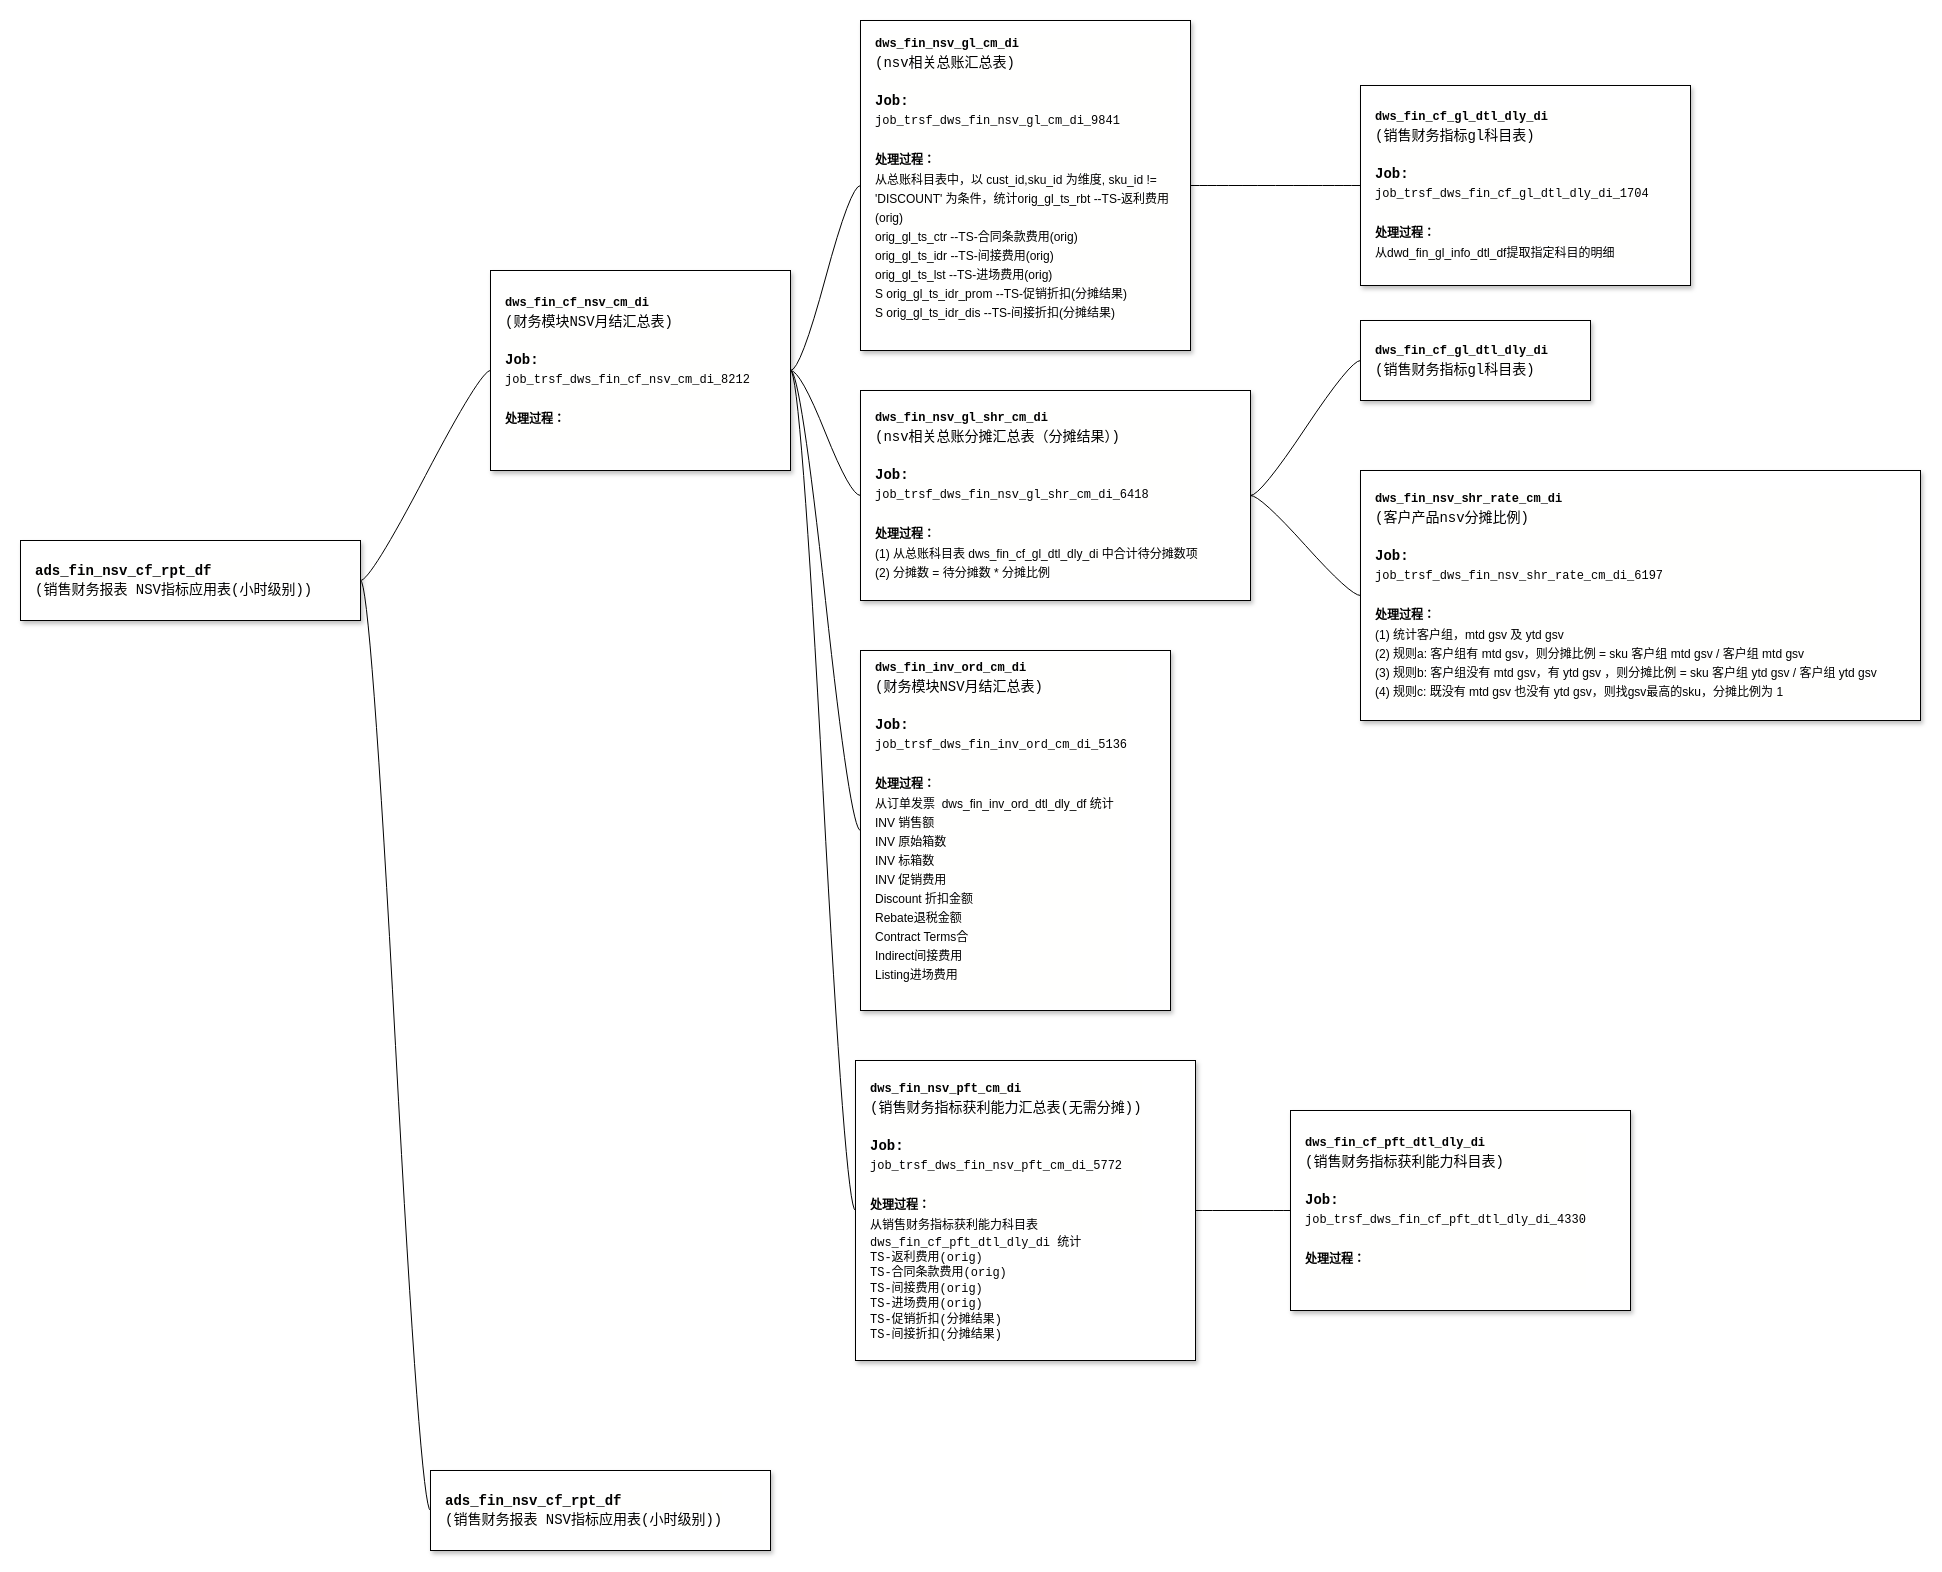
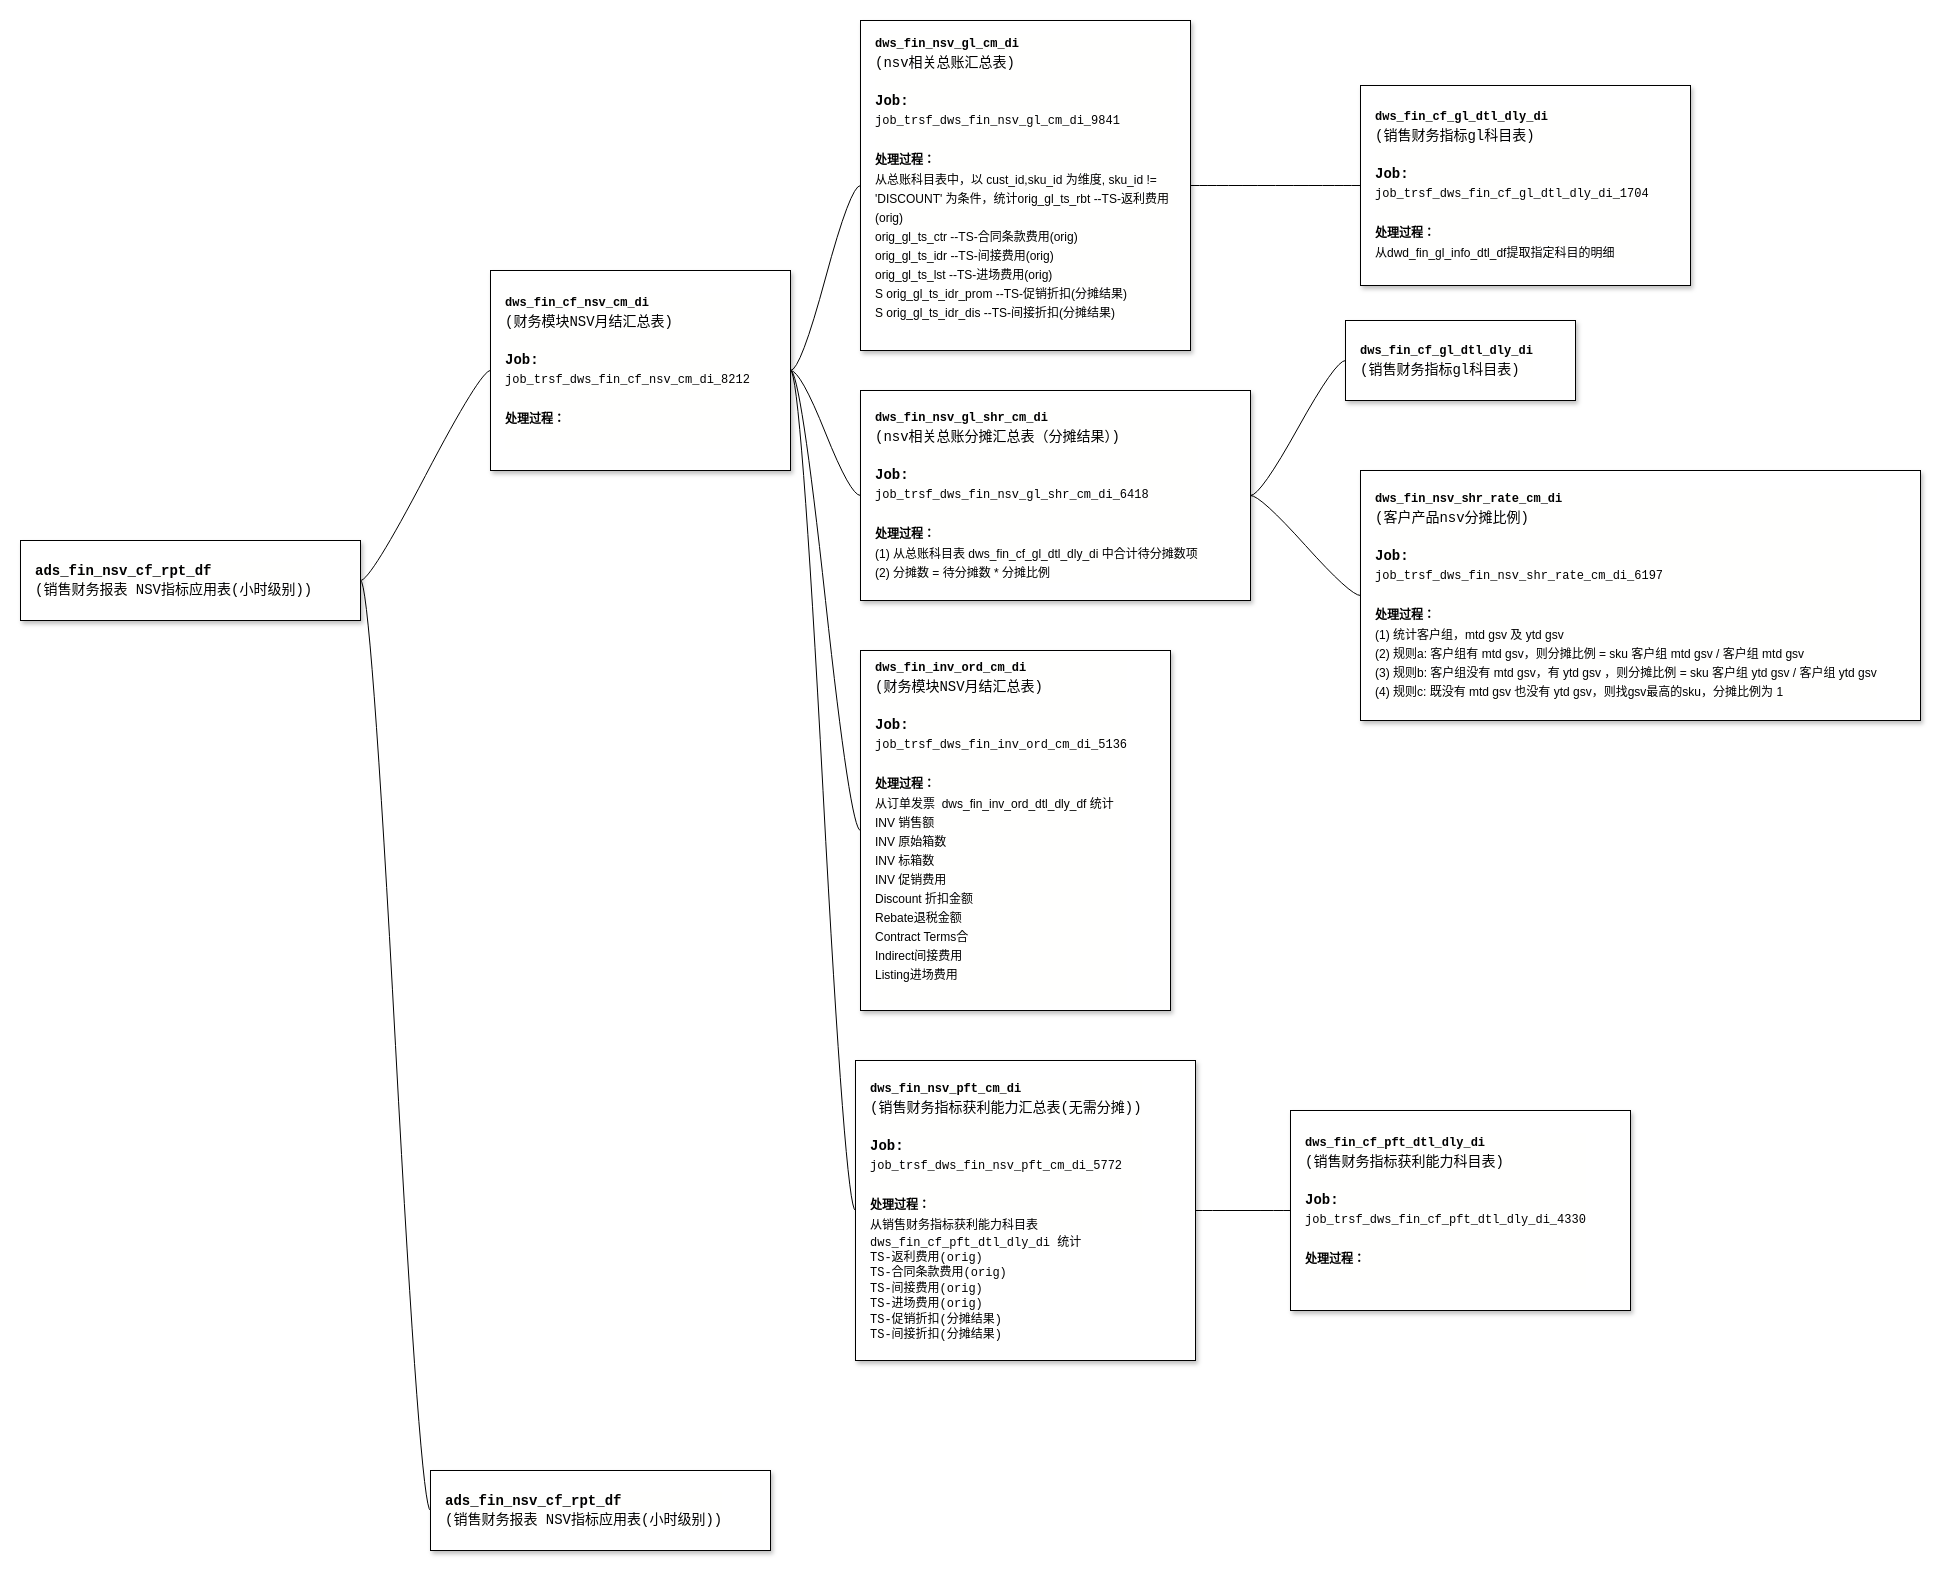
(1476, 361) -> (1461, 361)
